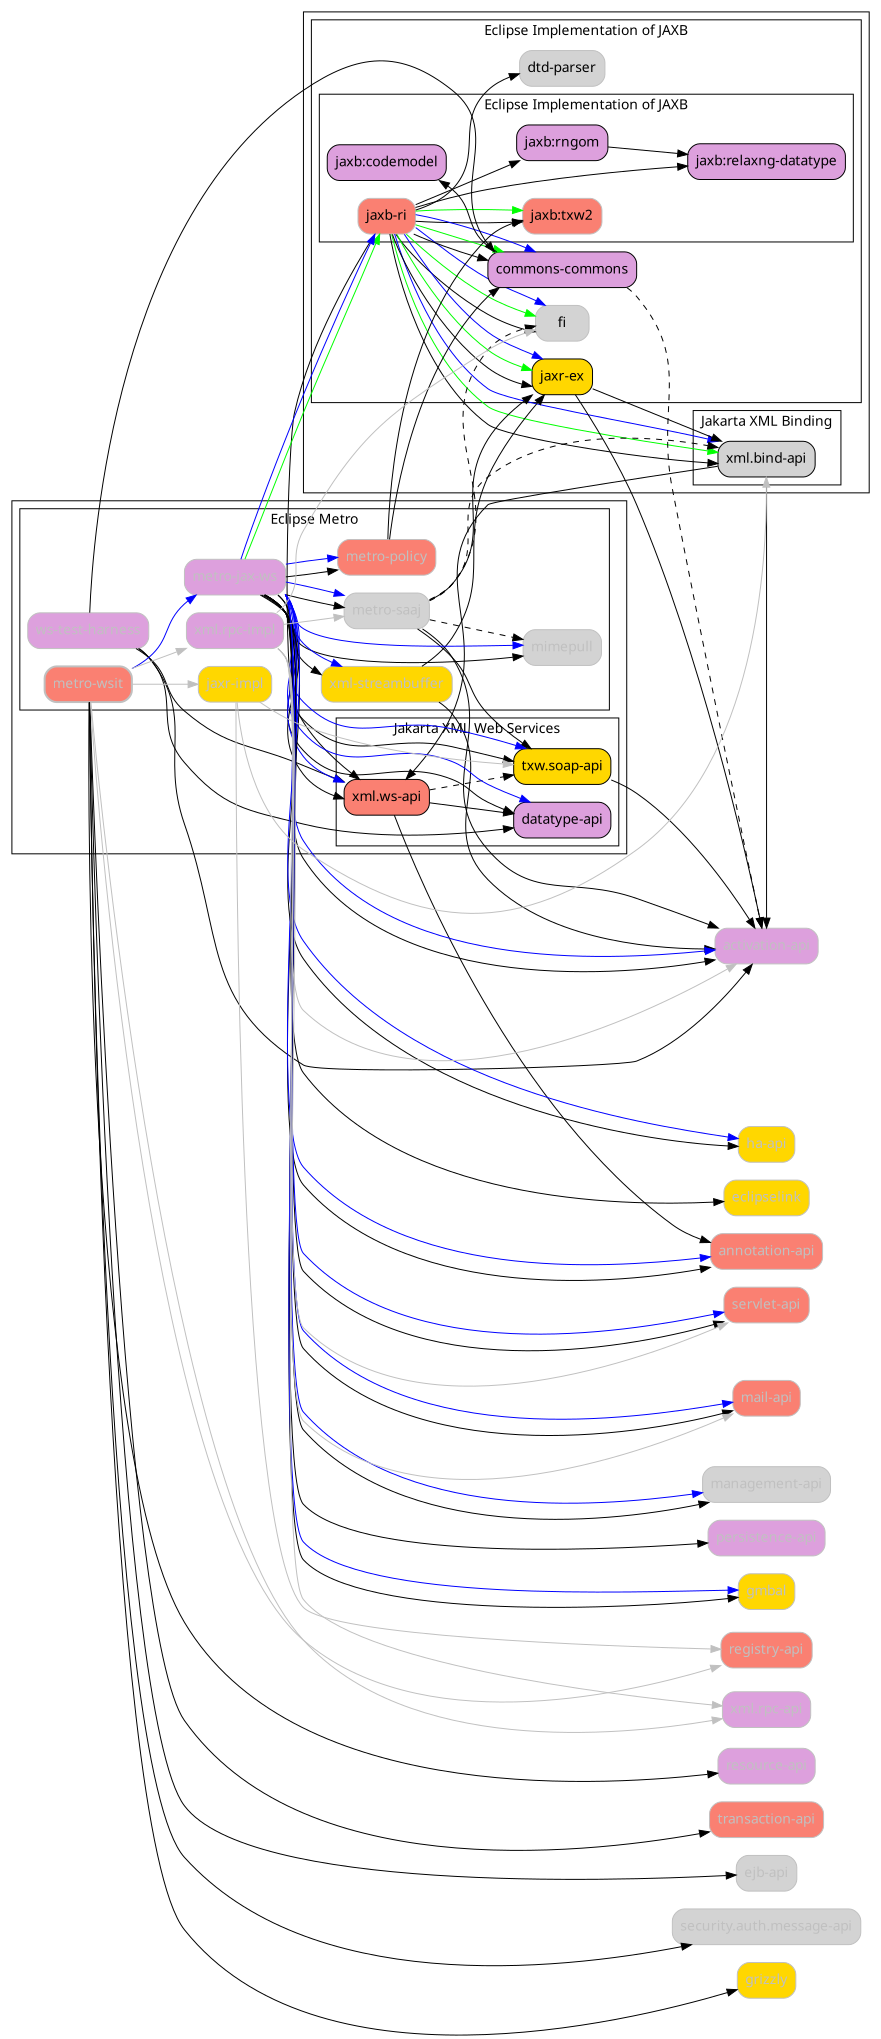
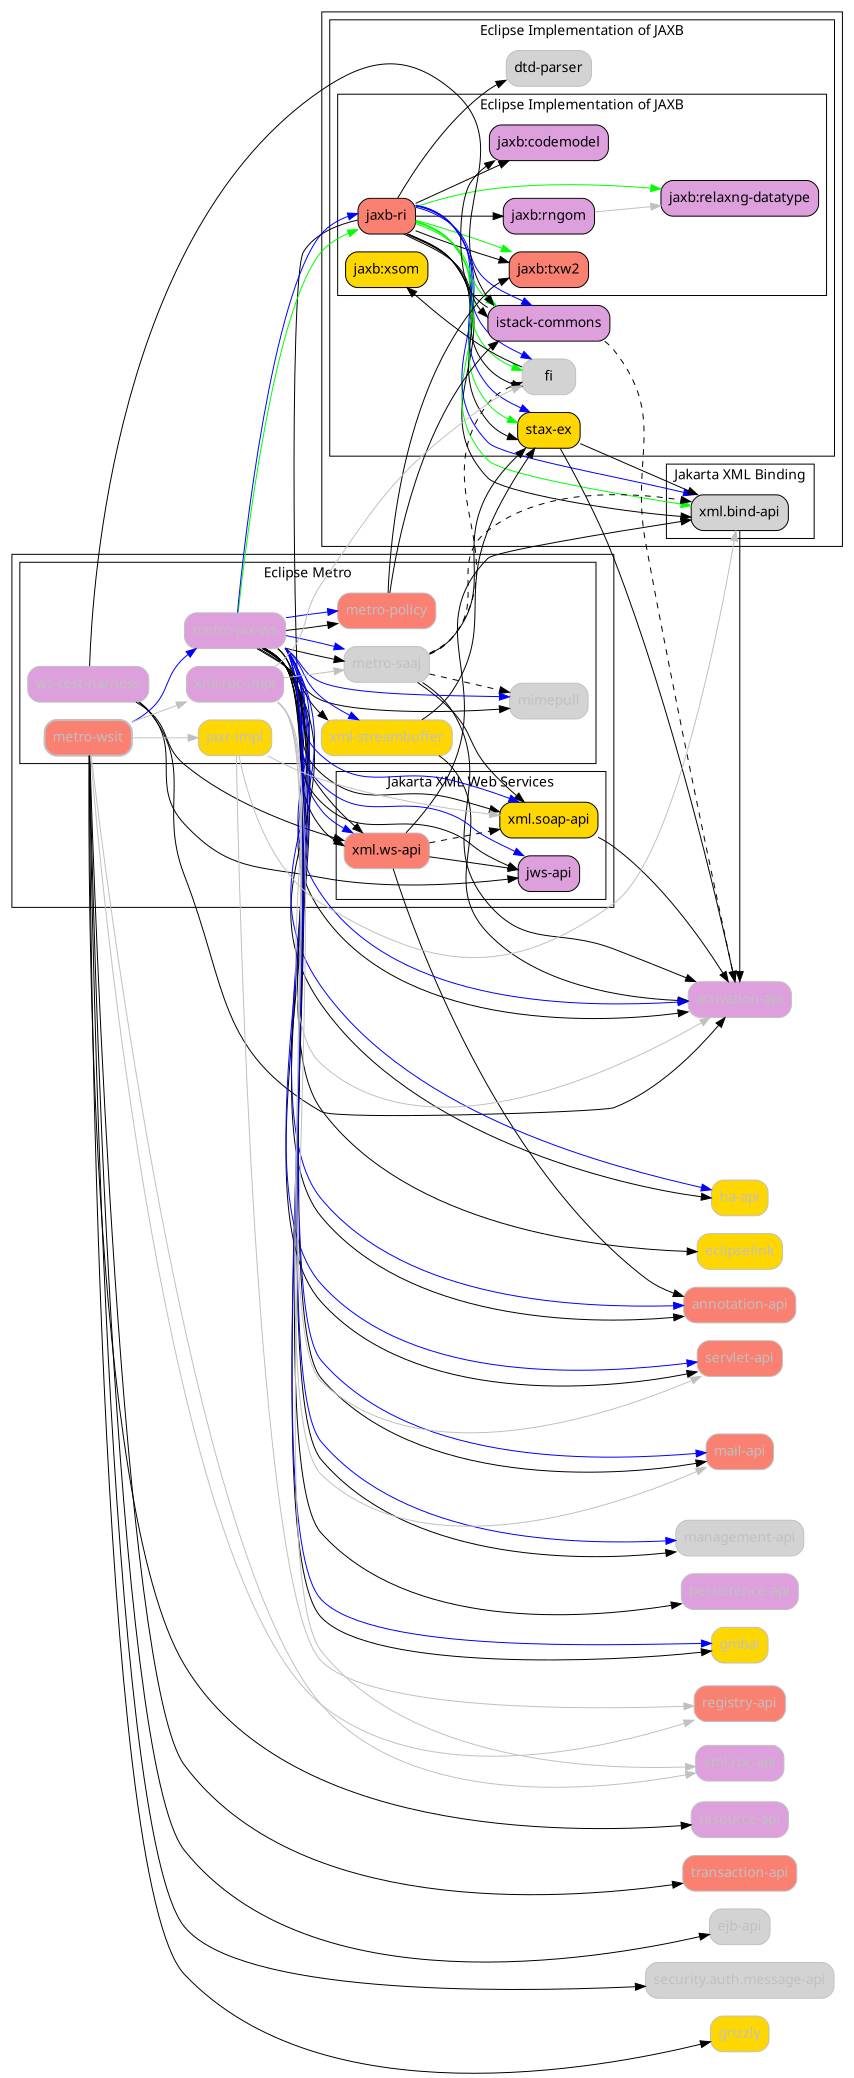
(643, 150) -> (623, 209)
(545, 180) -> (532, 186)
none -> (458, 184)
(387, 216) -> (387, 216)
(562, 216) -> (549, 270)
none -> (387, 270)
(562, 270) -> (549, 323)
(562, 377) -> (549, 430)
(460, 551) -> (459, 651)
(562, 767) -> (549, 820)
(387, 797) -> (387, 851)
(562, 820) -> (549, 874)
